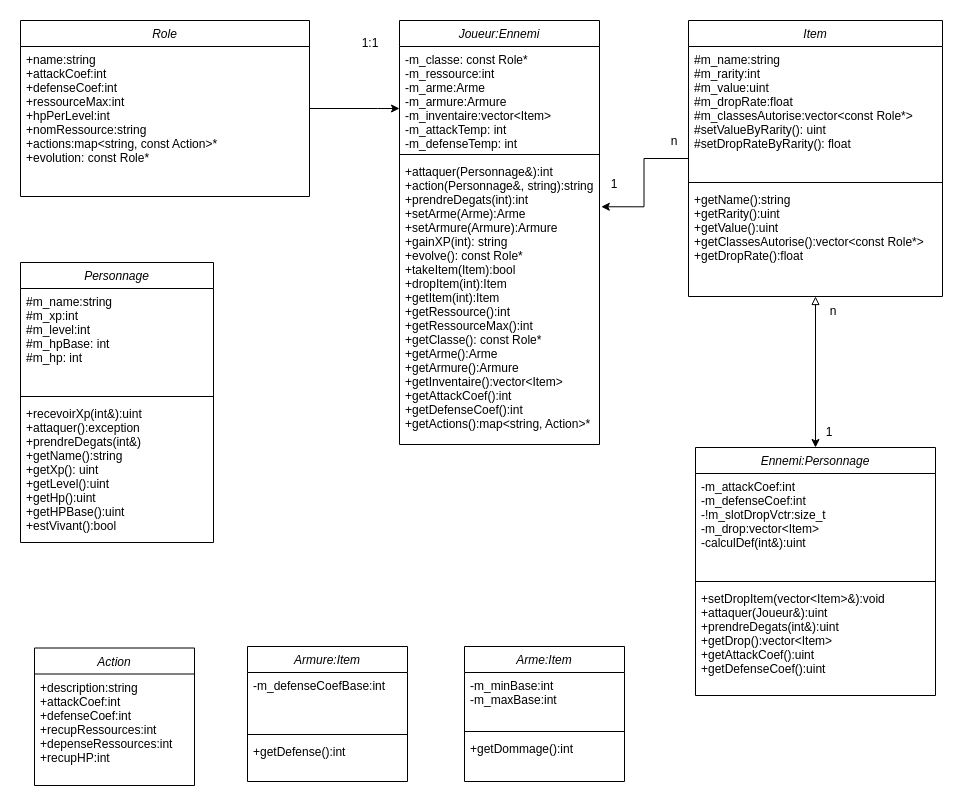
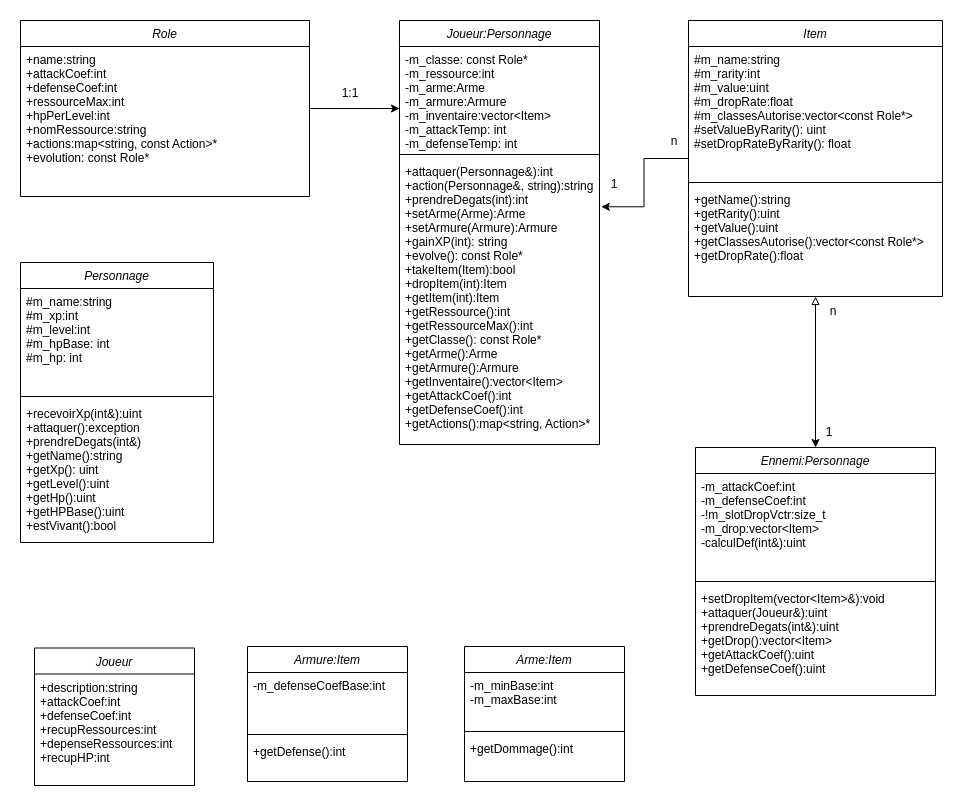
(499, 34) -> (499, 34)
(371, 44) -> (351, 94)
(114, 662) -> (114, 662)
